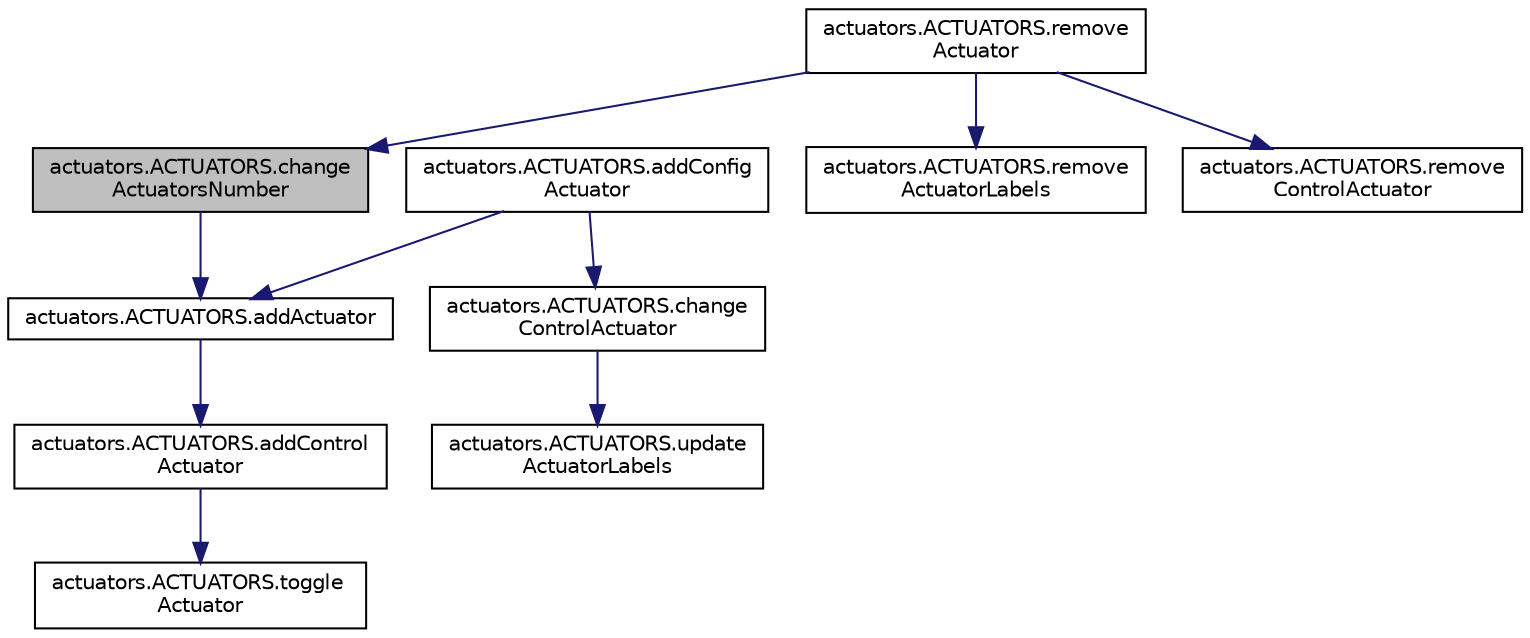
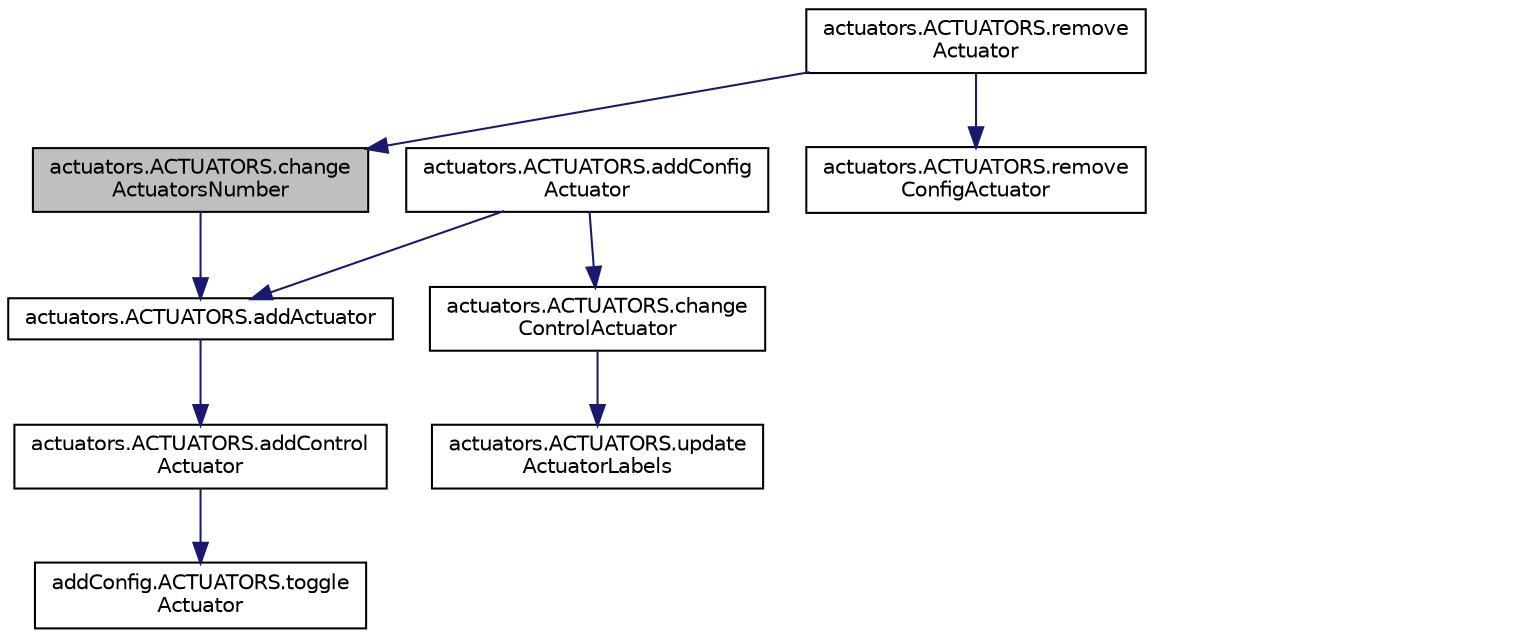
(976, 180) -> (976, 180)
(1352, 180) -> none
(201, 595) -> (201, 595)
